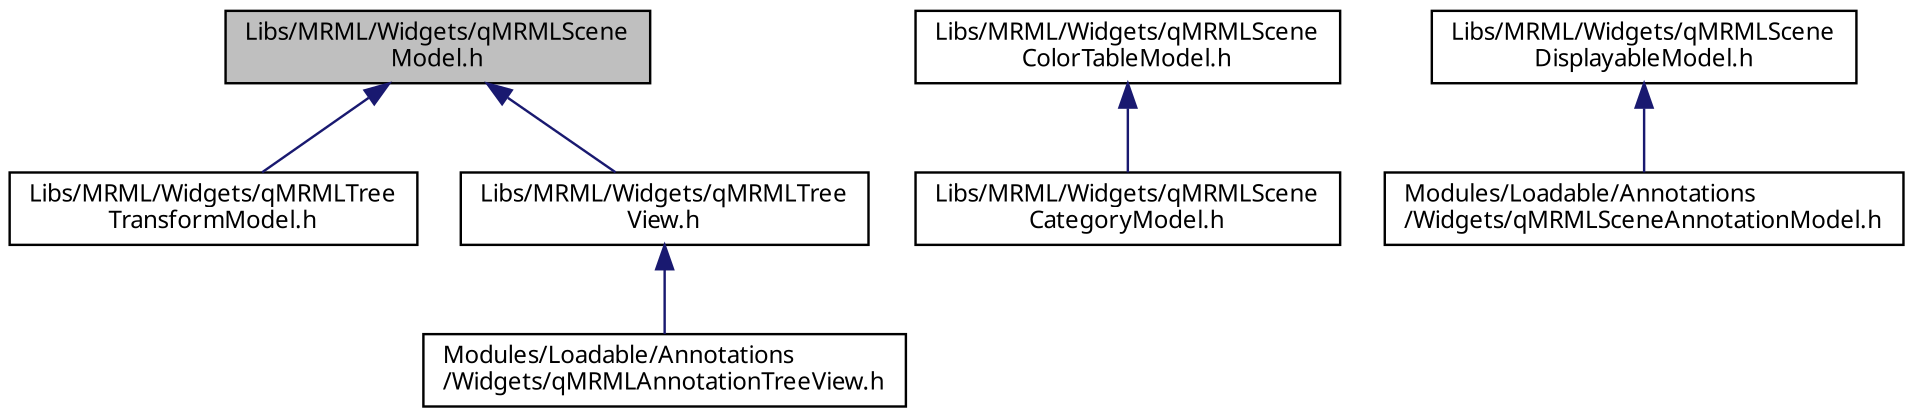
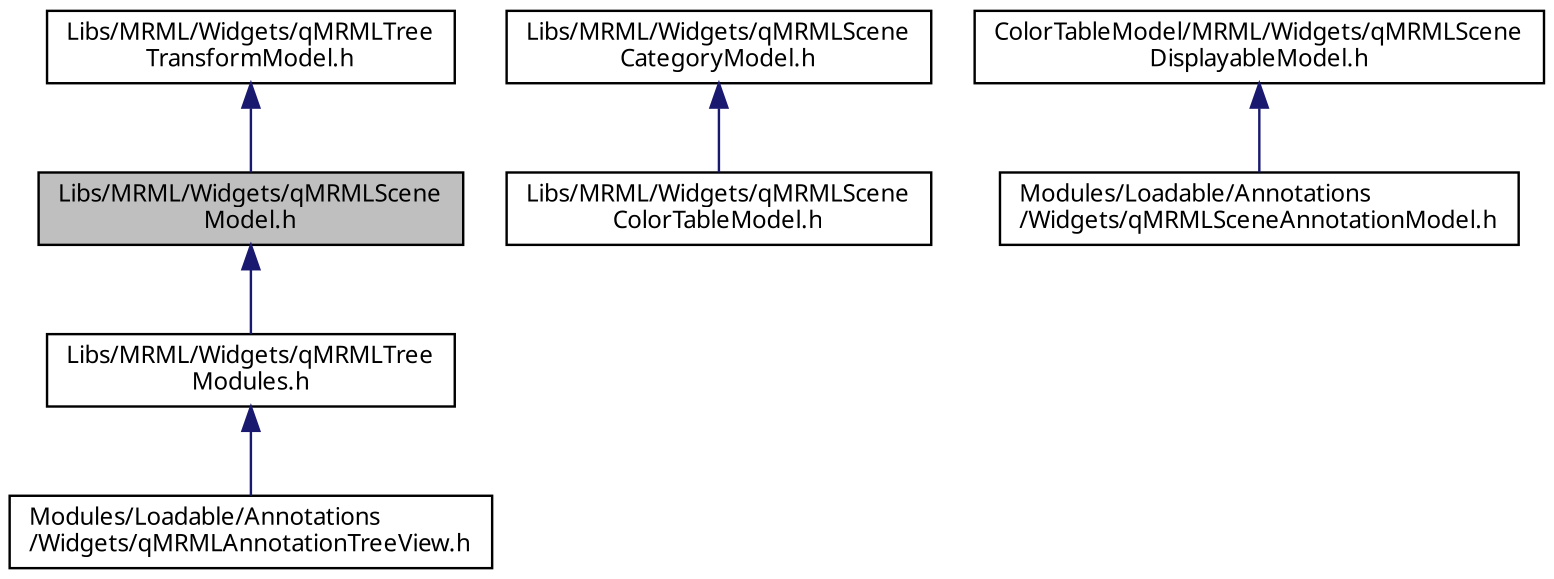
(1644, 47) -> (1259, 47)
(315, 135) -> (251, 140)
(1128, 140) -> (719, 140)
(665, 209) -> (251, 370)
